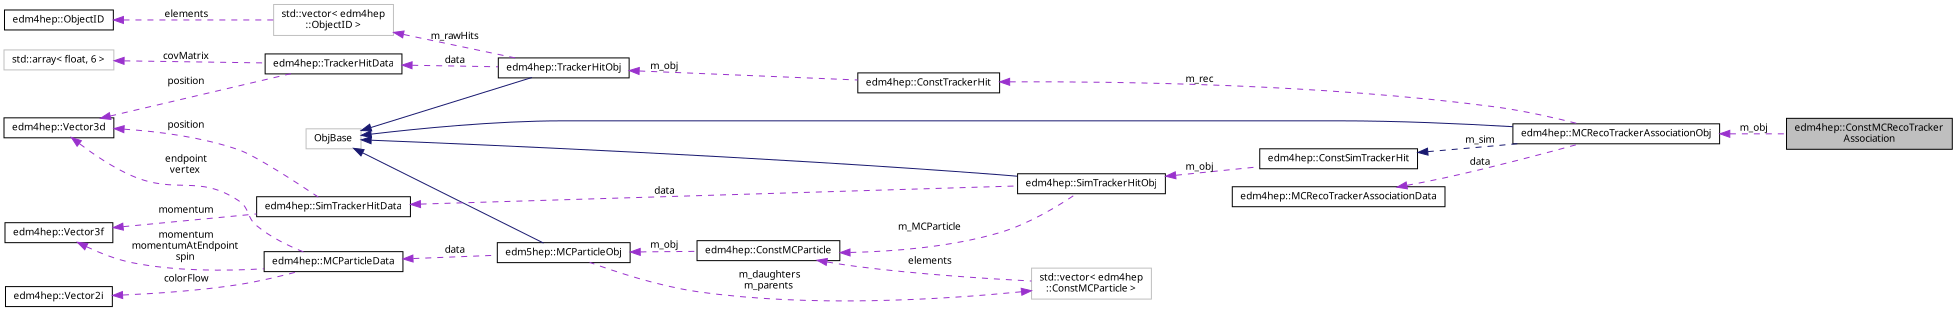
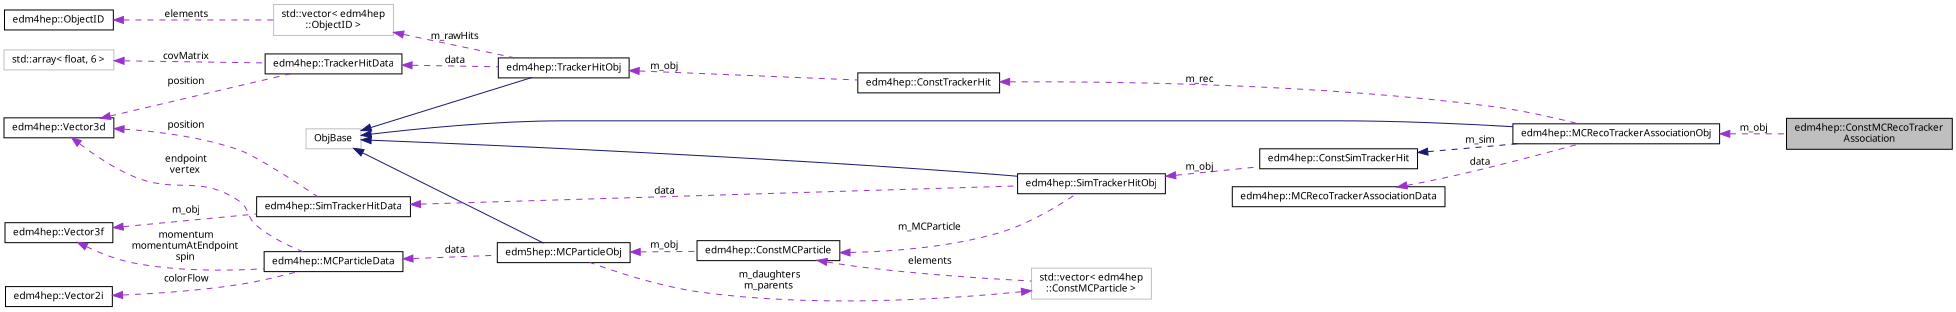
(185, 210) -> (185, 210)
